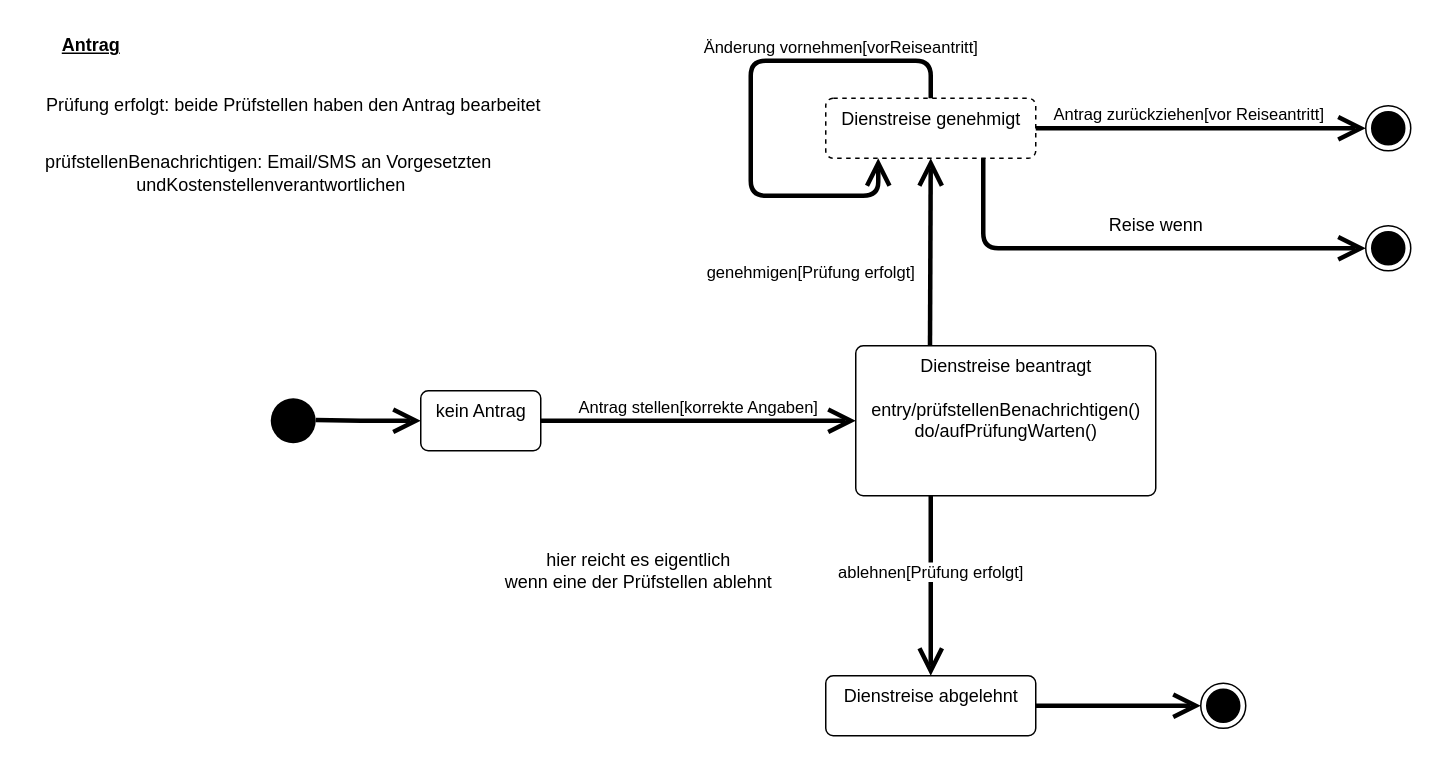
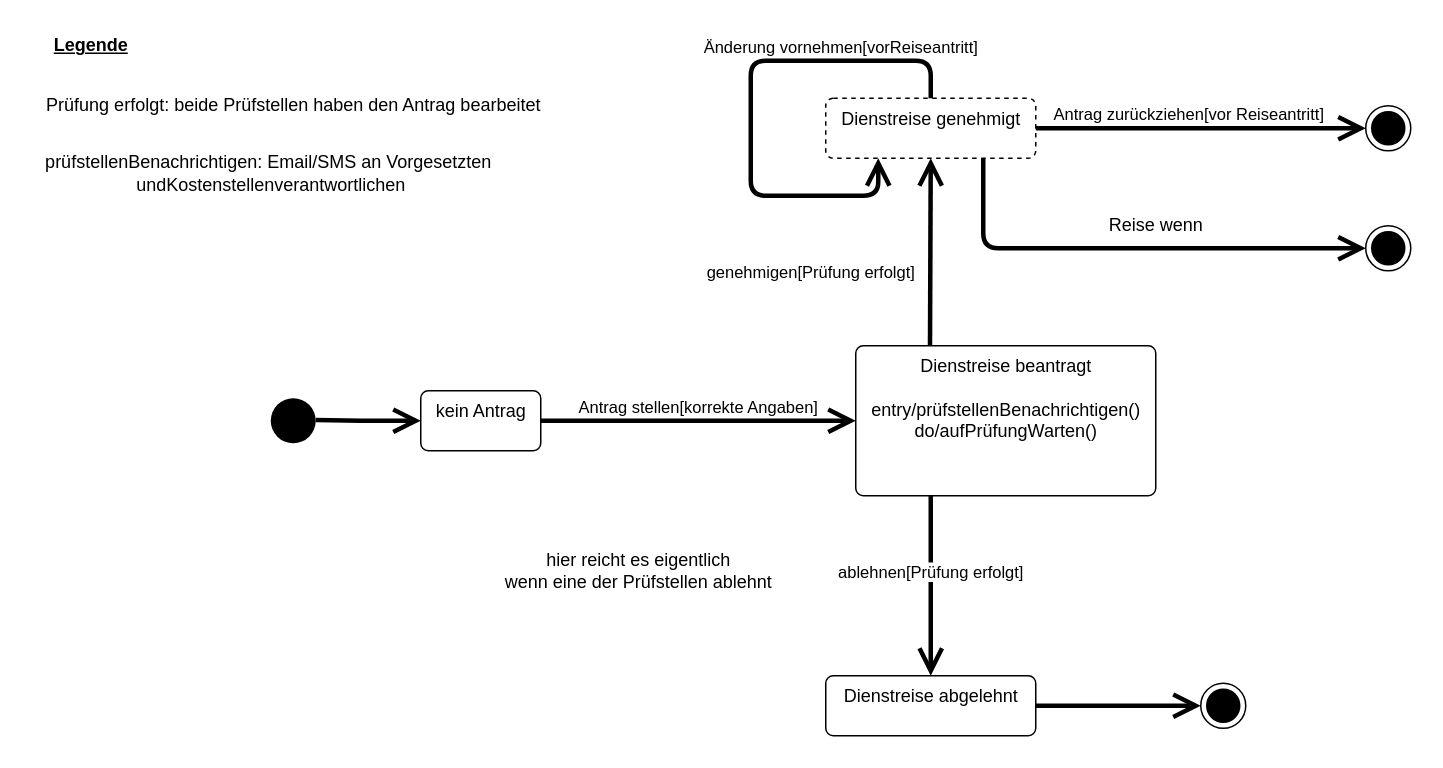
(92, 46) -> (92, 46)
